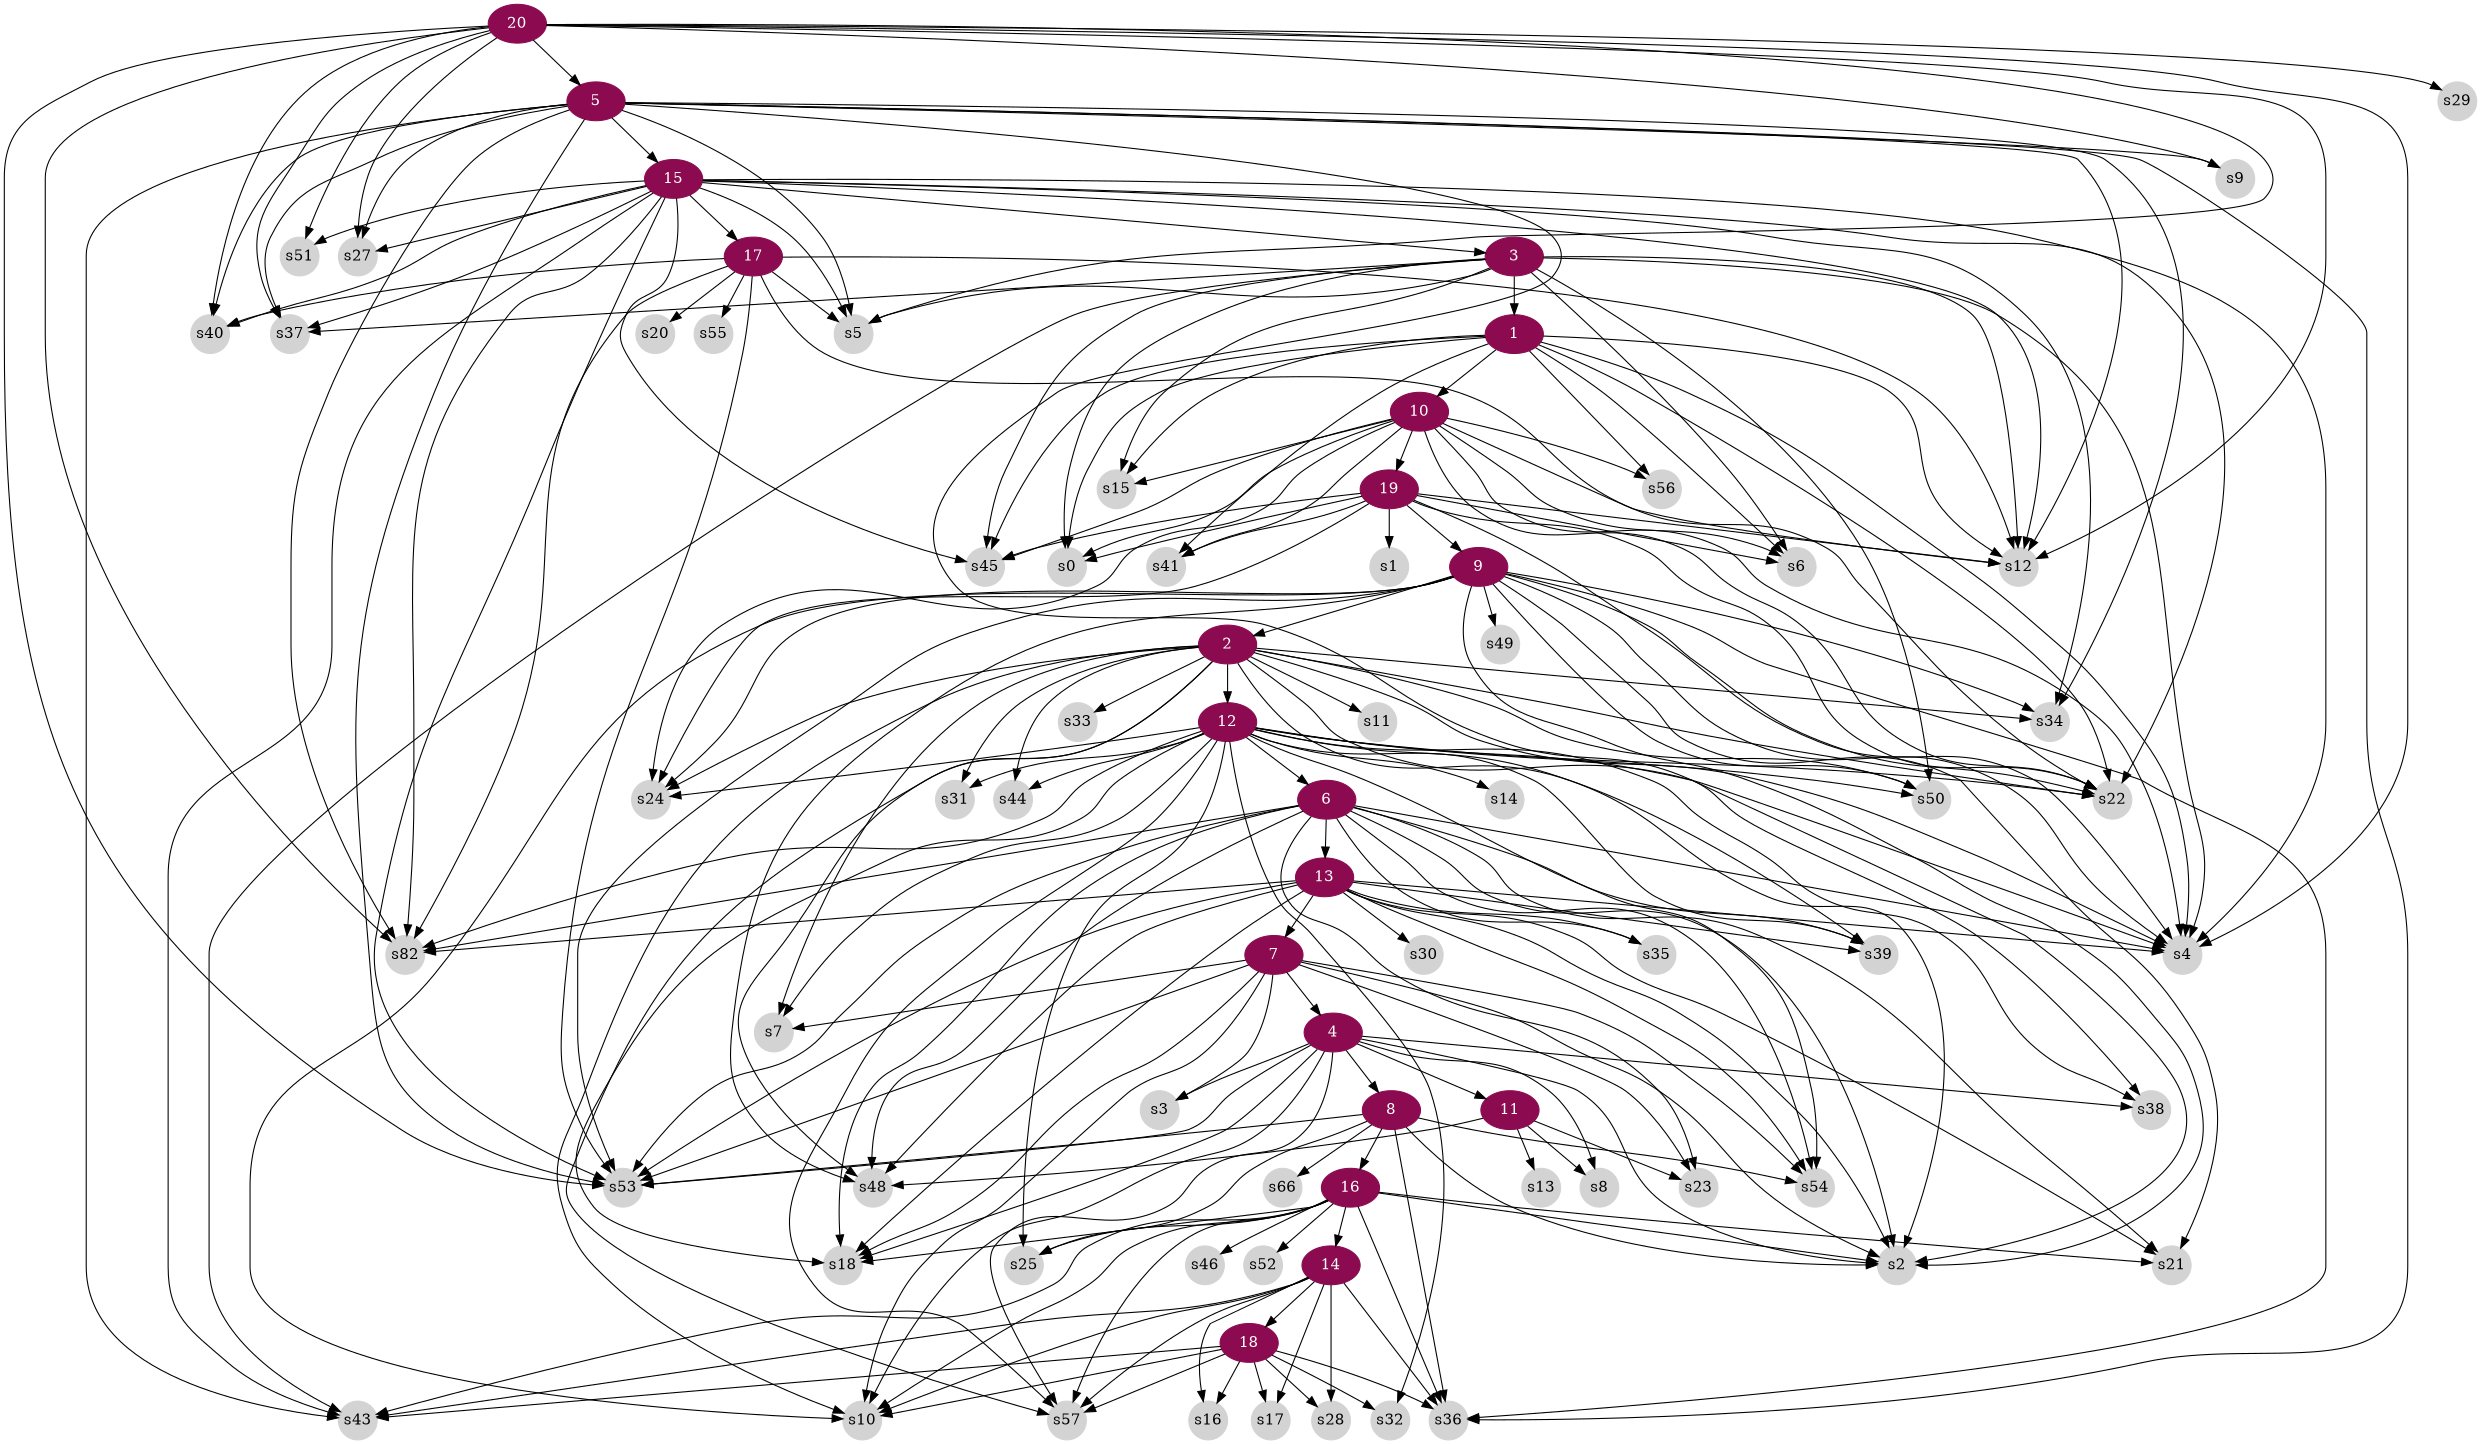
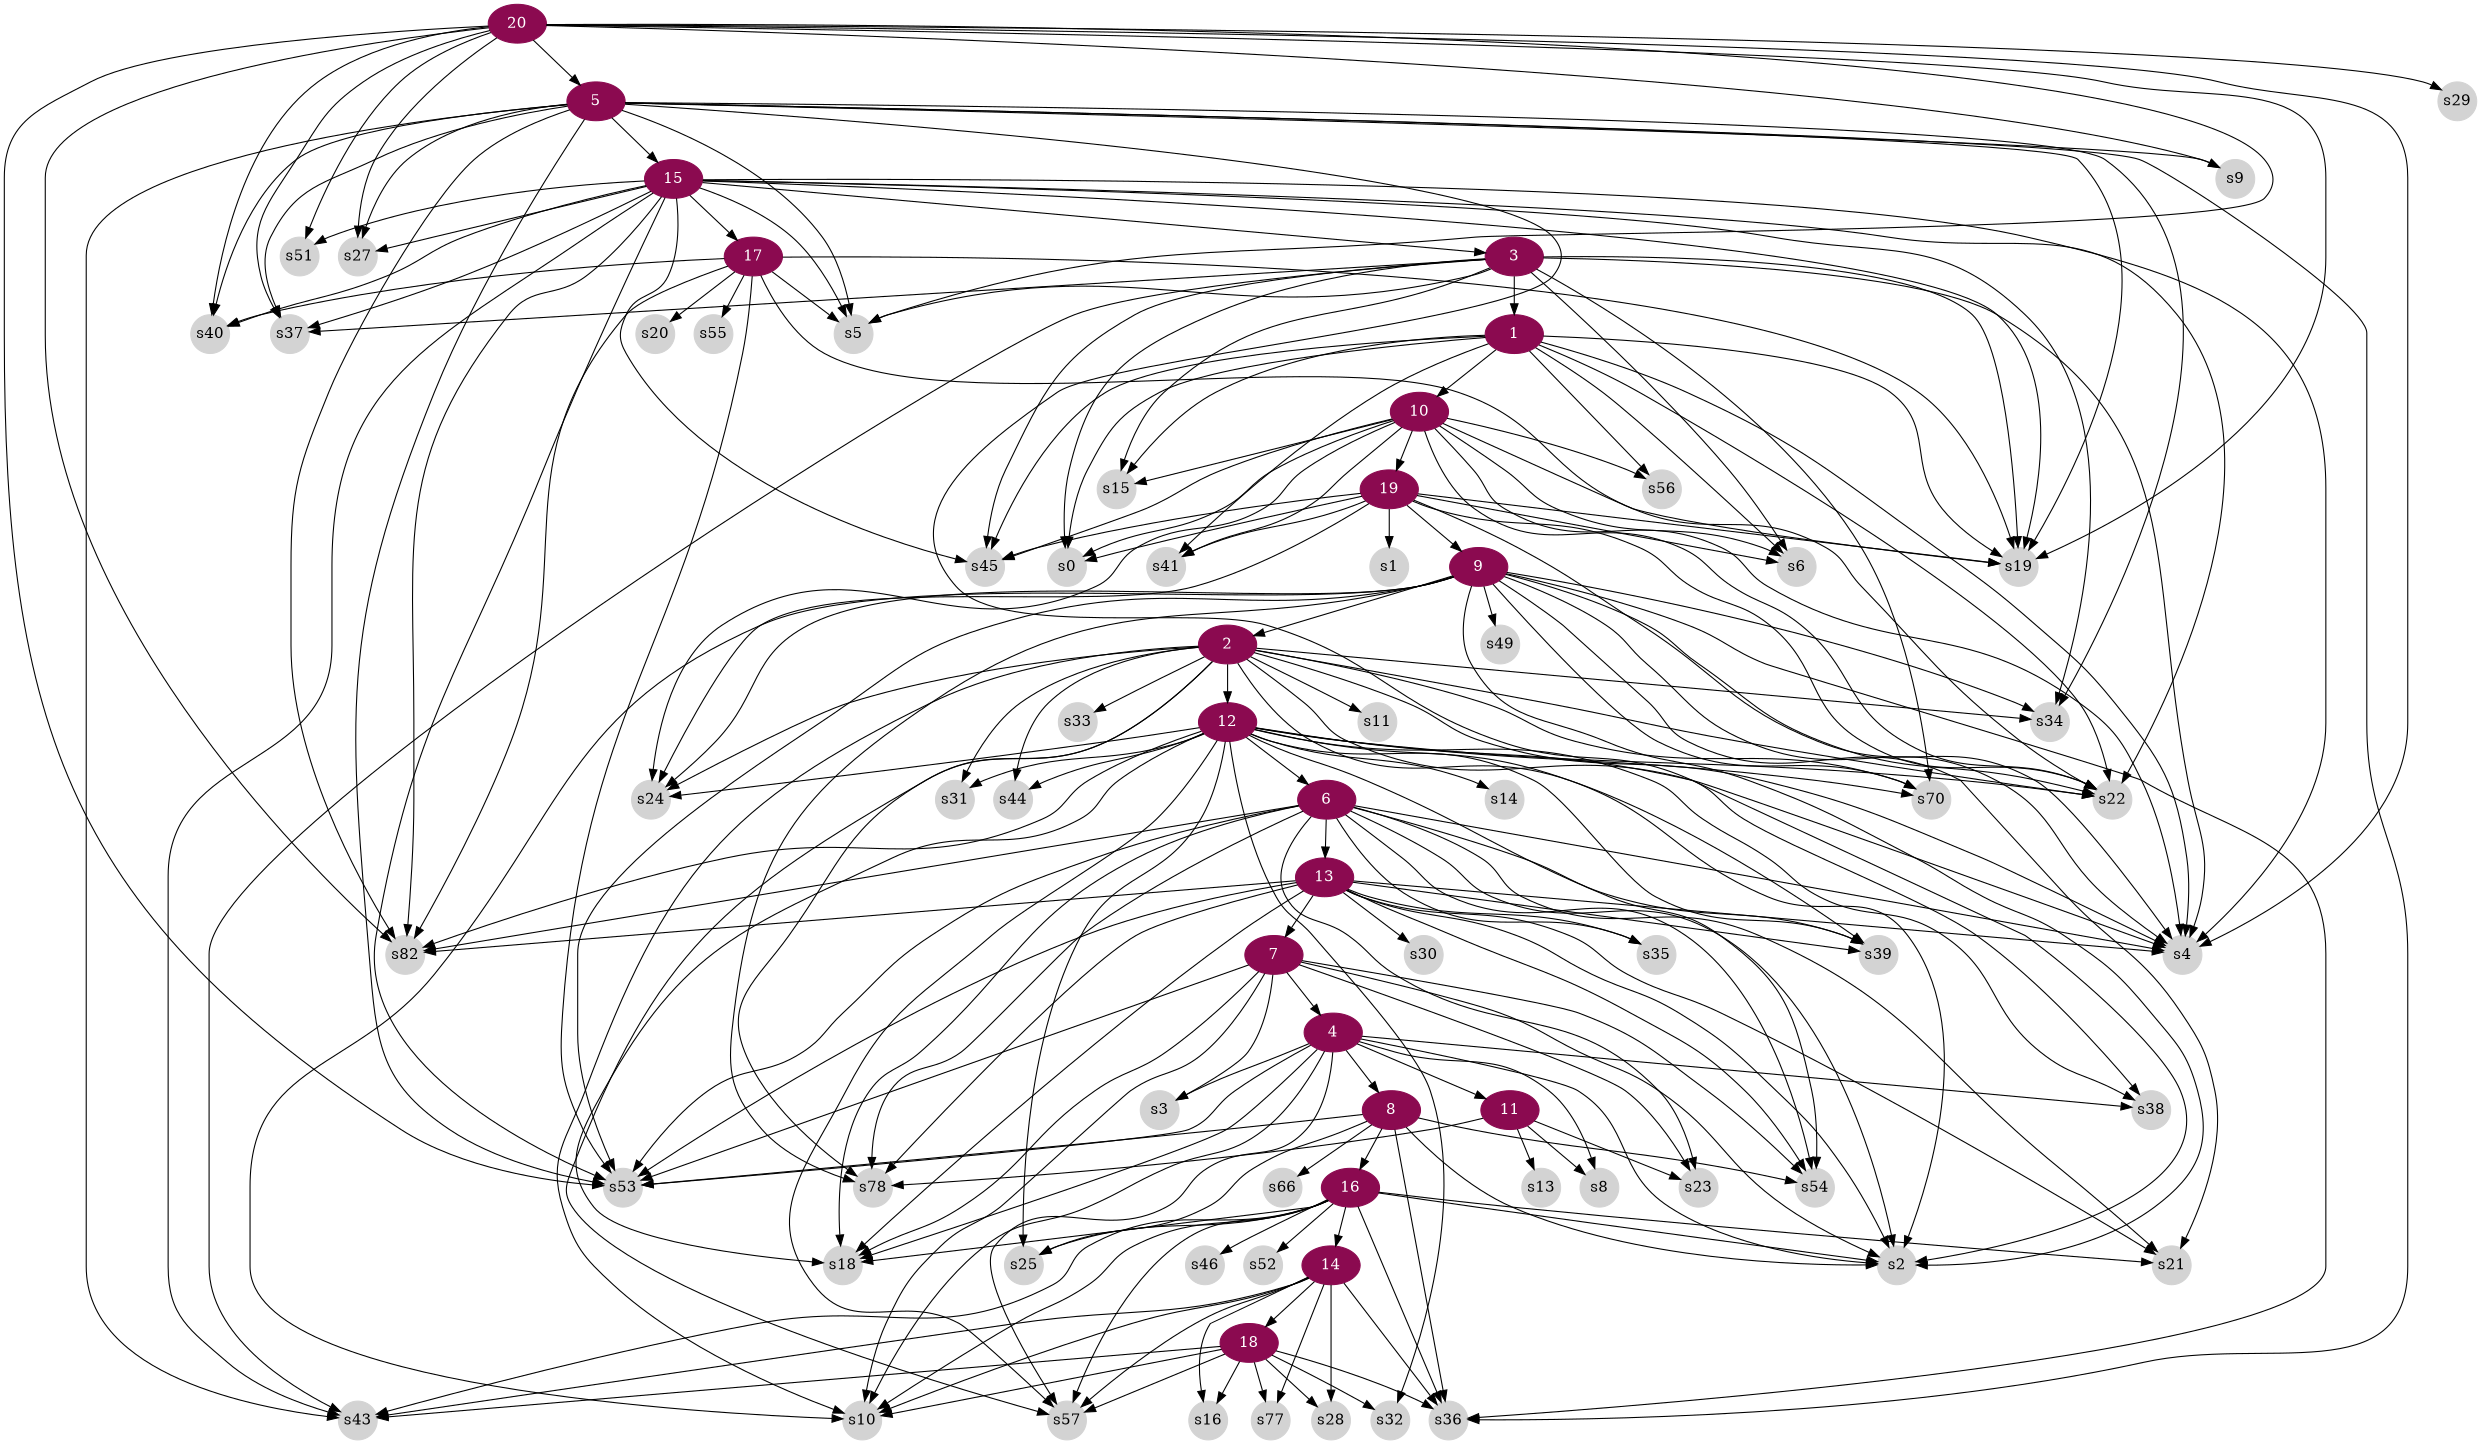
(2019, 567) -> (2019, 567)
(1931, 800) -> (1931, 800)
(774, 1033) -> none
(873, 1188) -> (873, 1188)
(1271, 1421) -> (1271, 1421)
